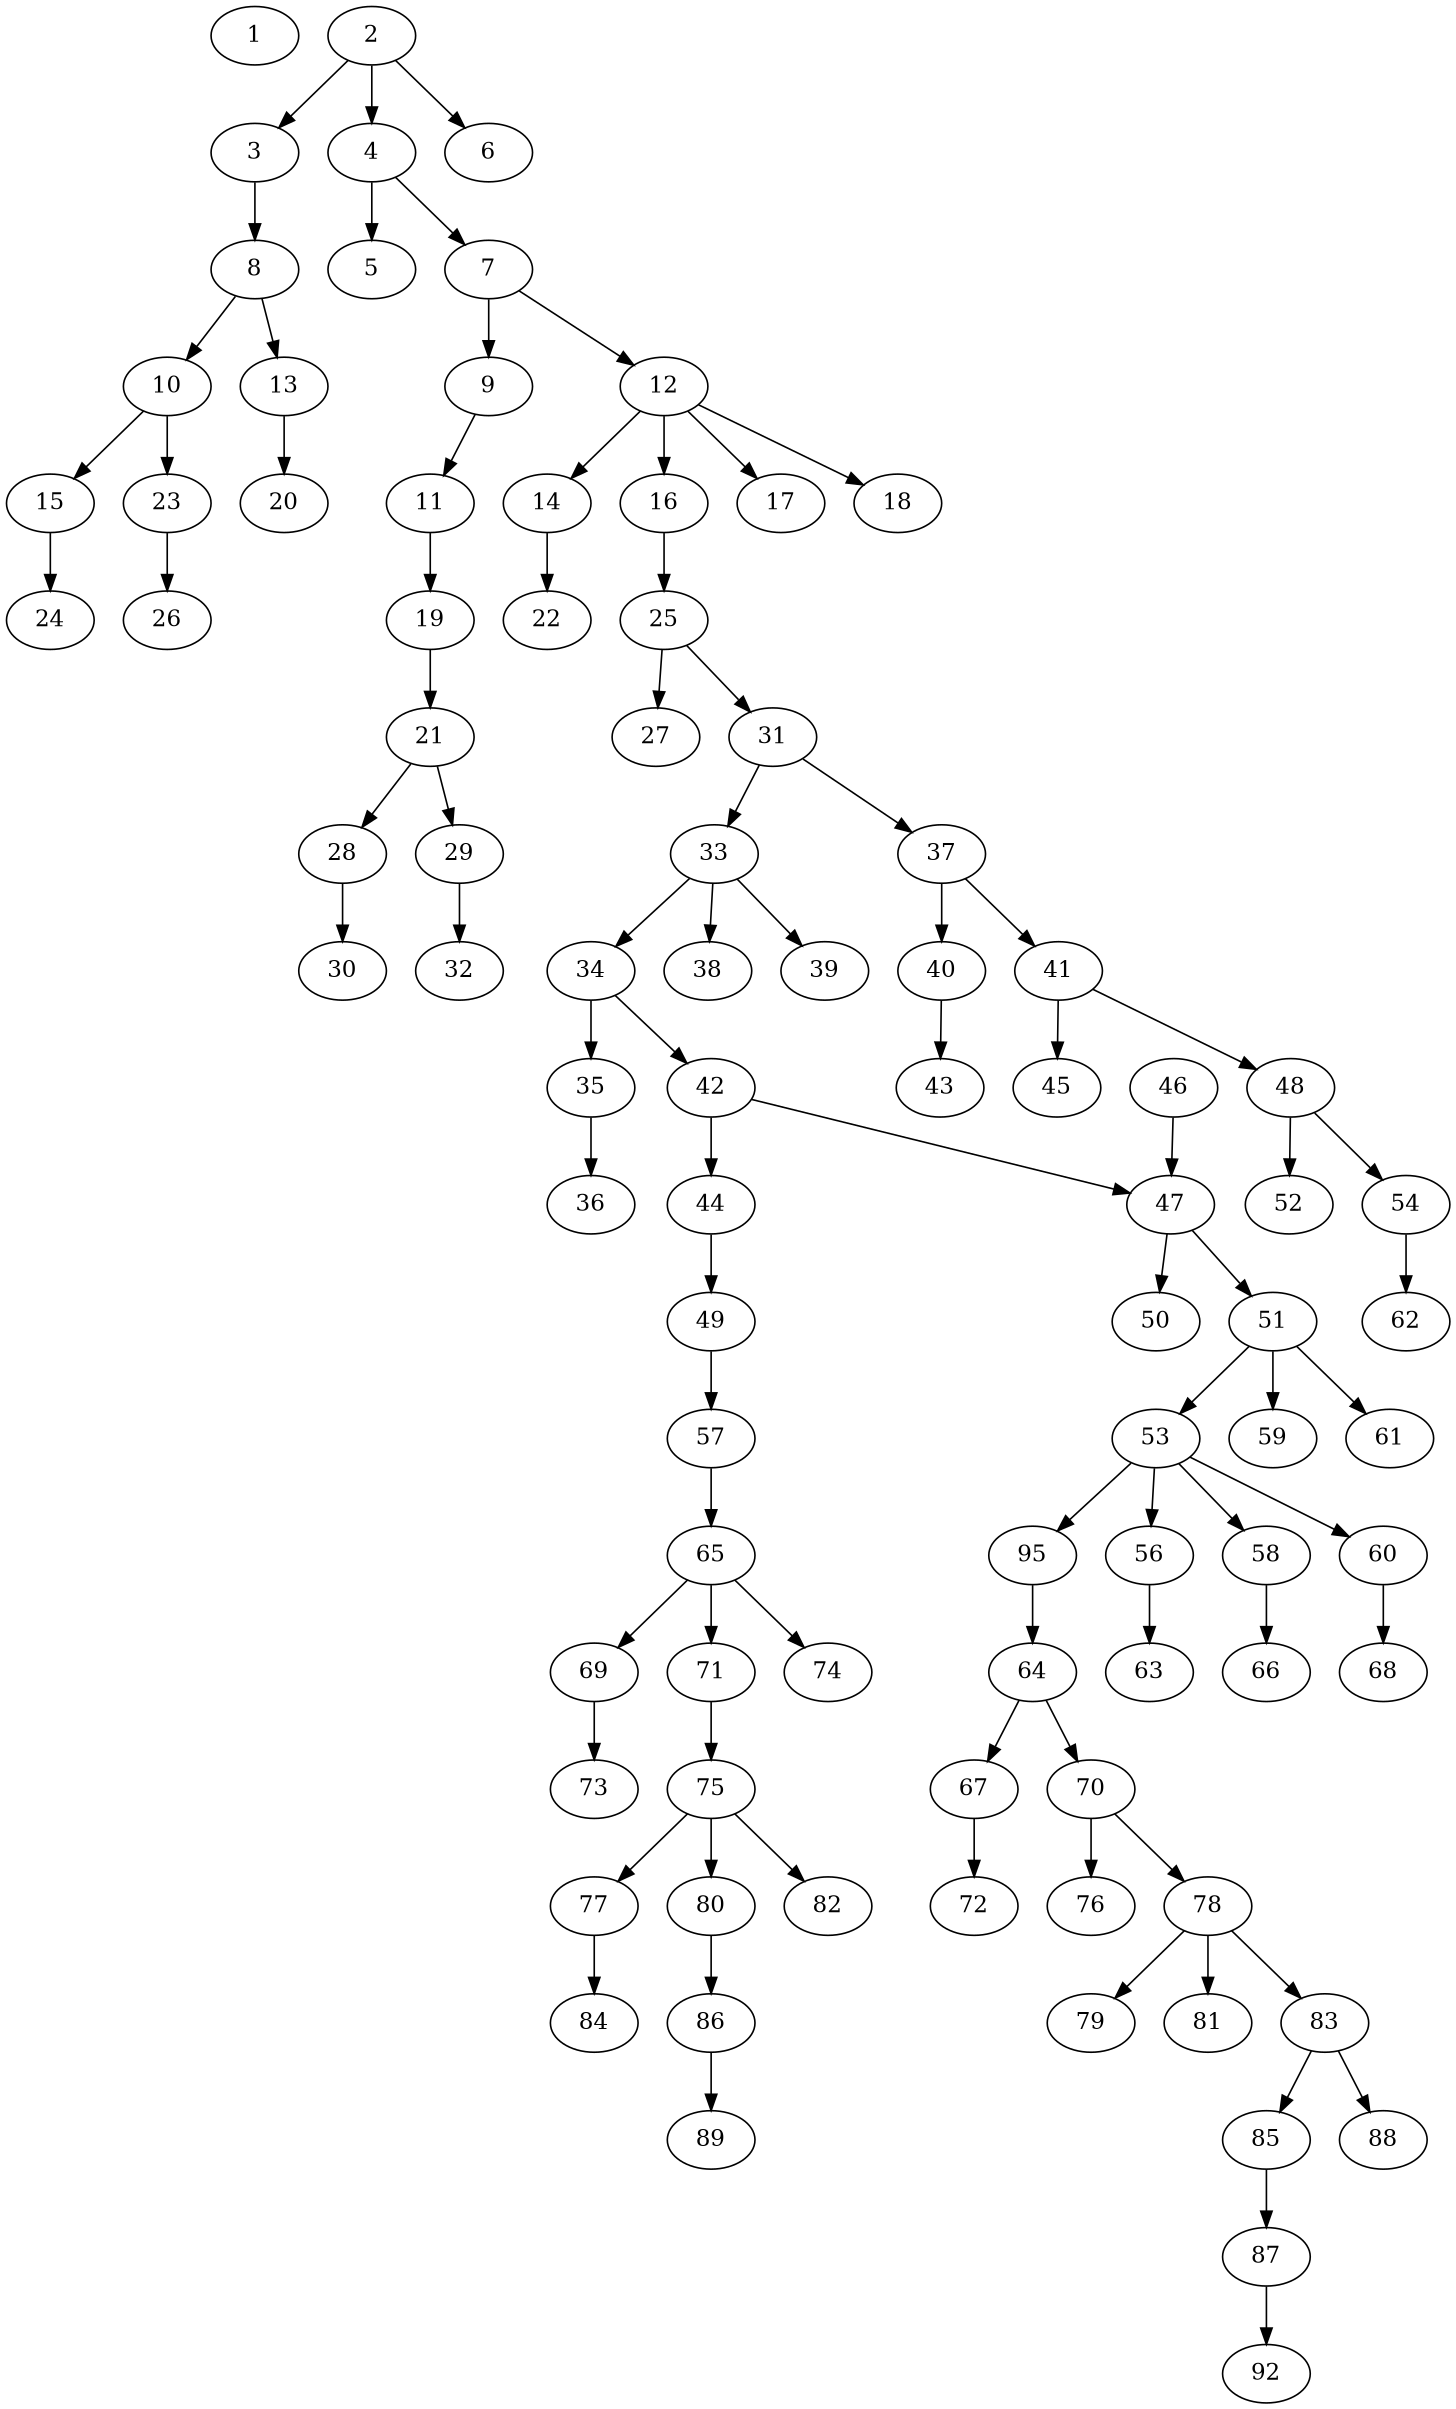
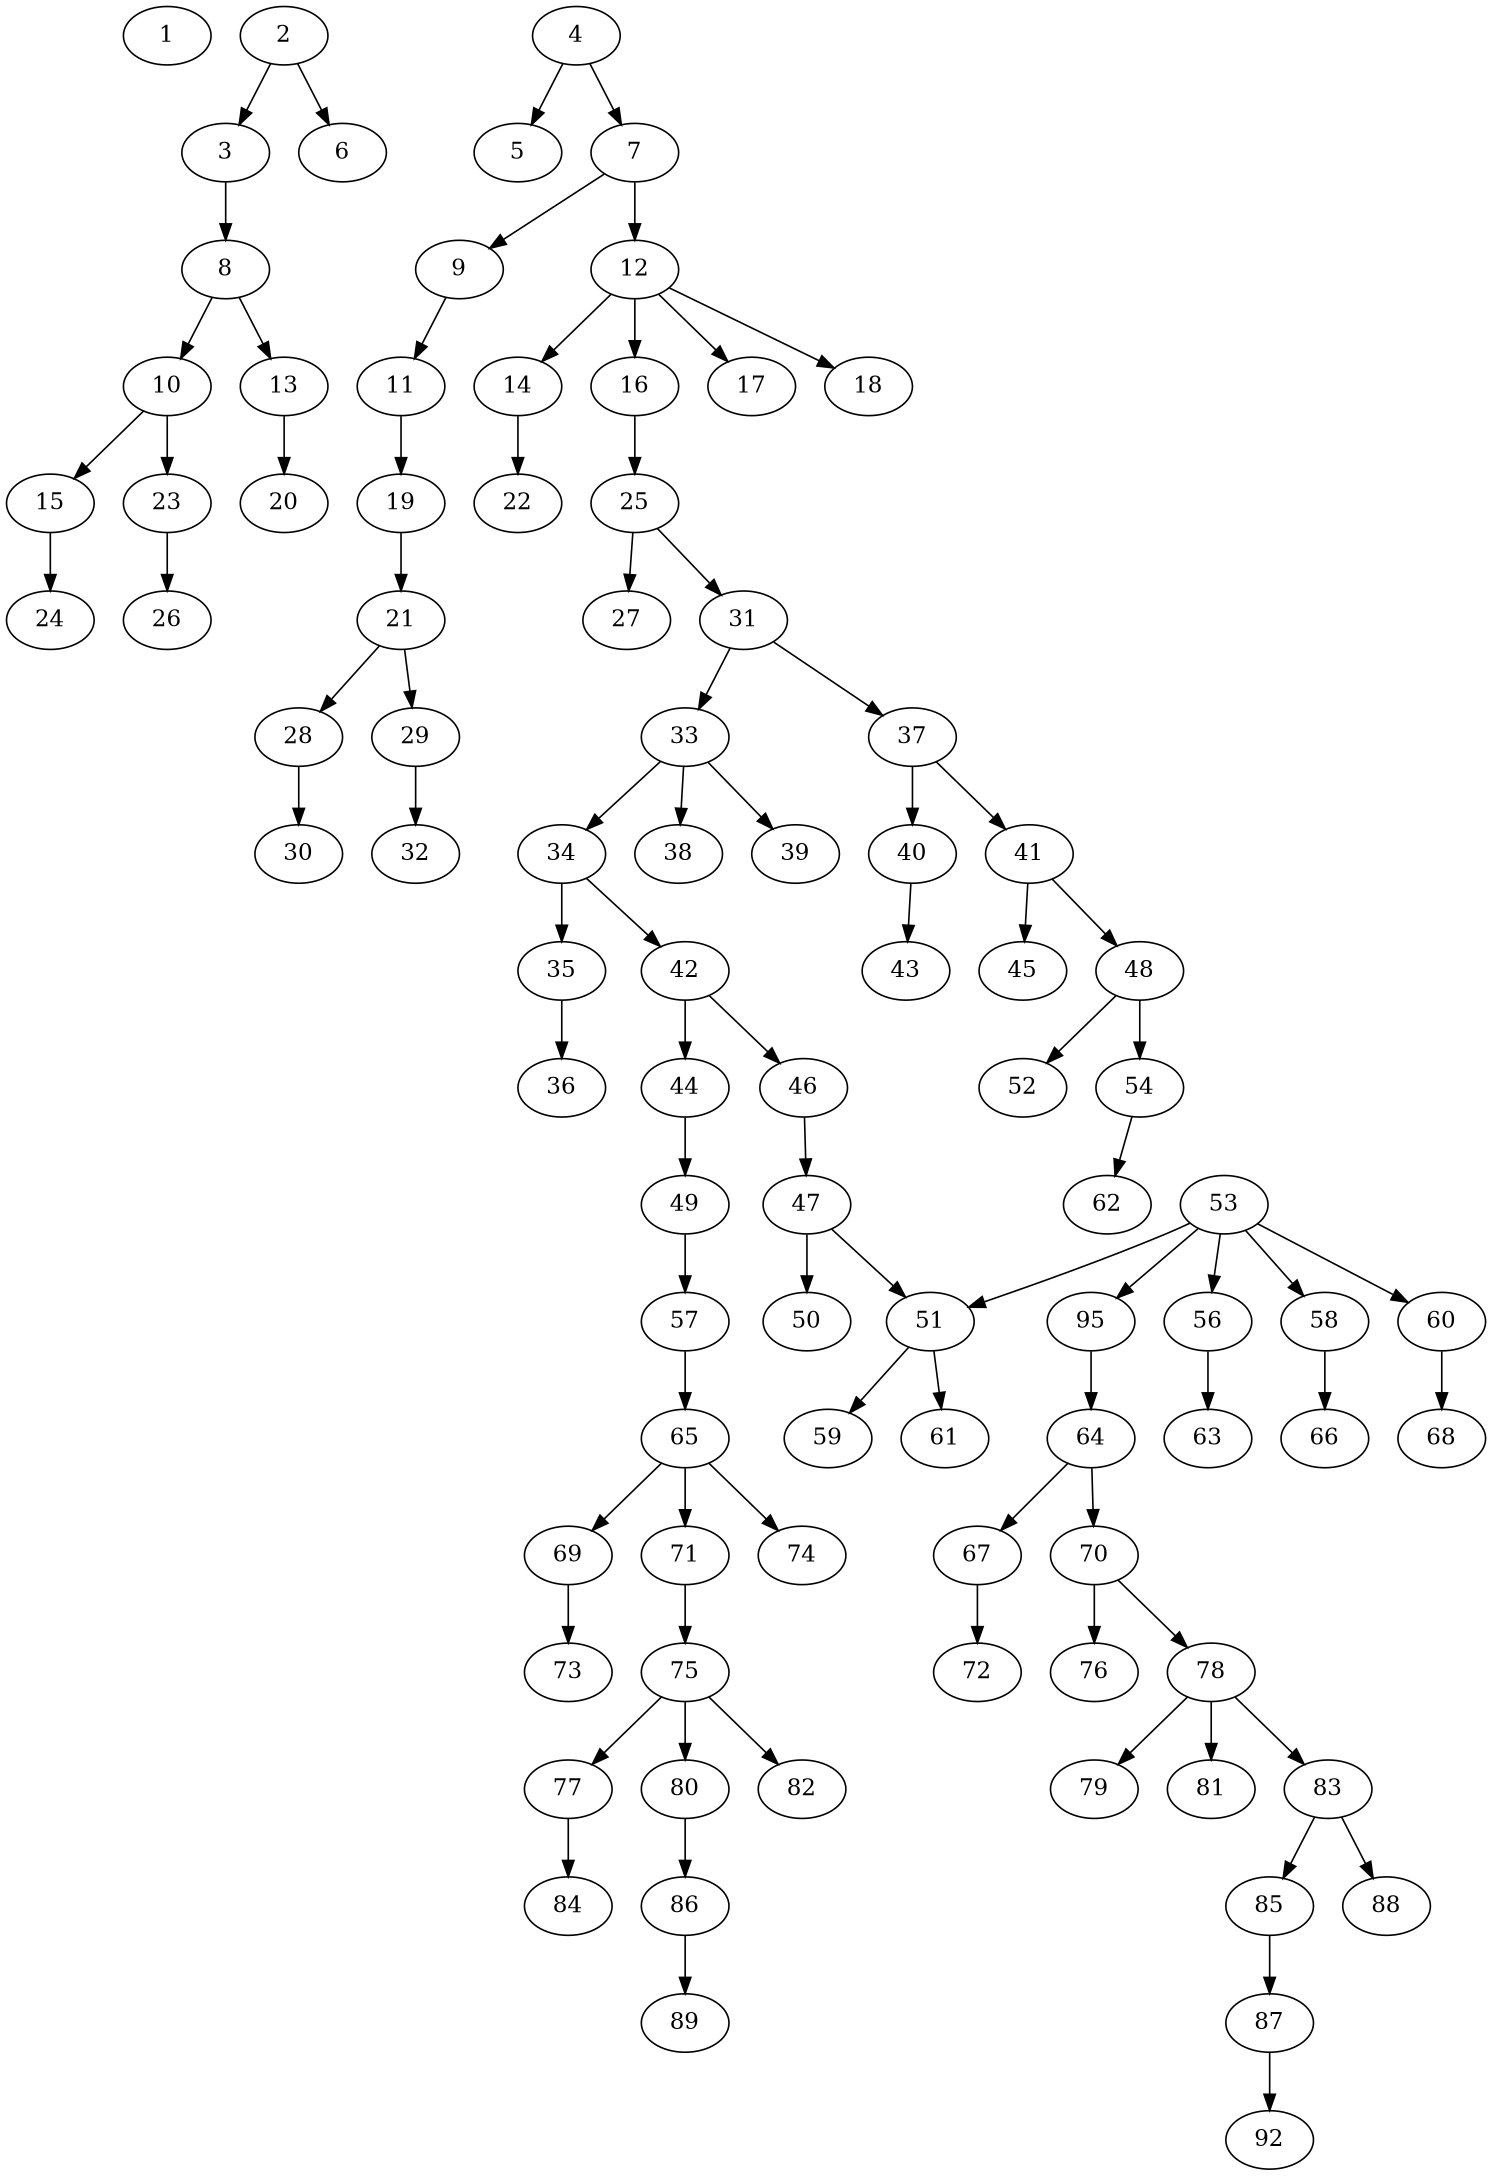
(372, 86) -> none
(933, 1144) -> (739, 1024)
(1220, 1374) -> (1088, 1265)
